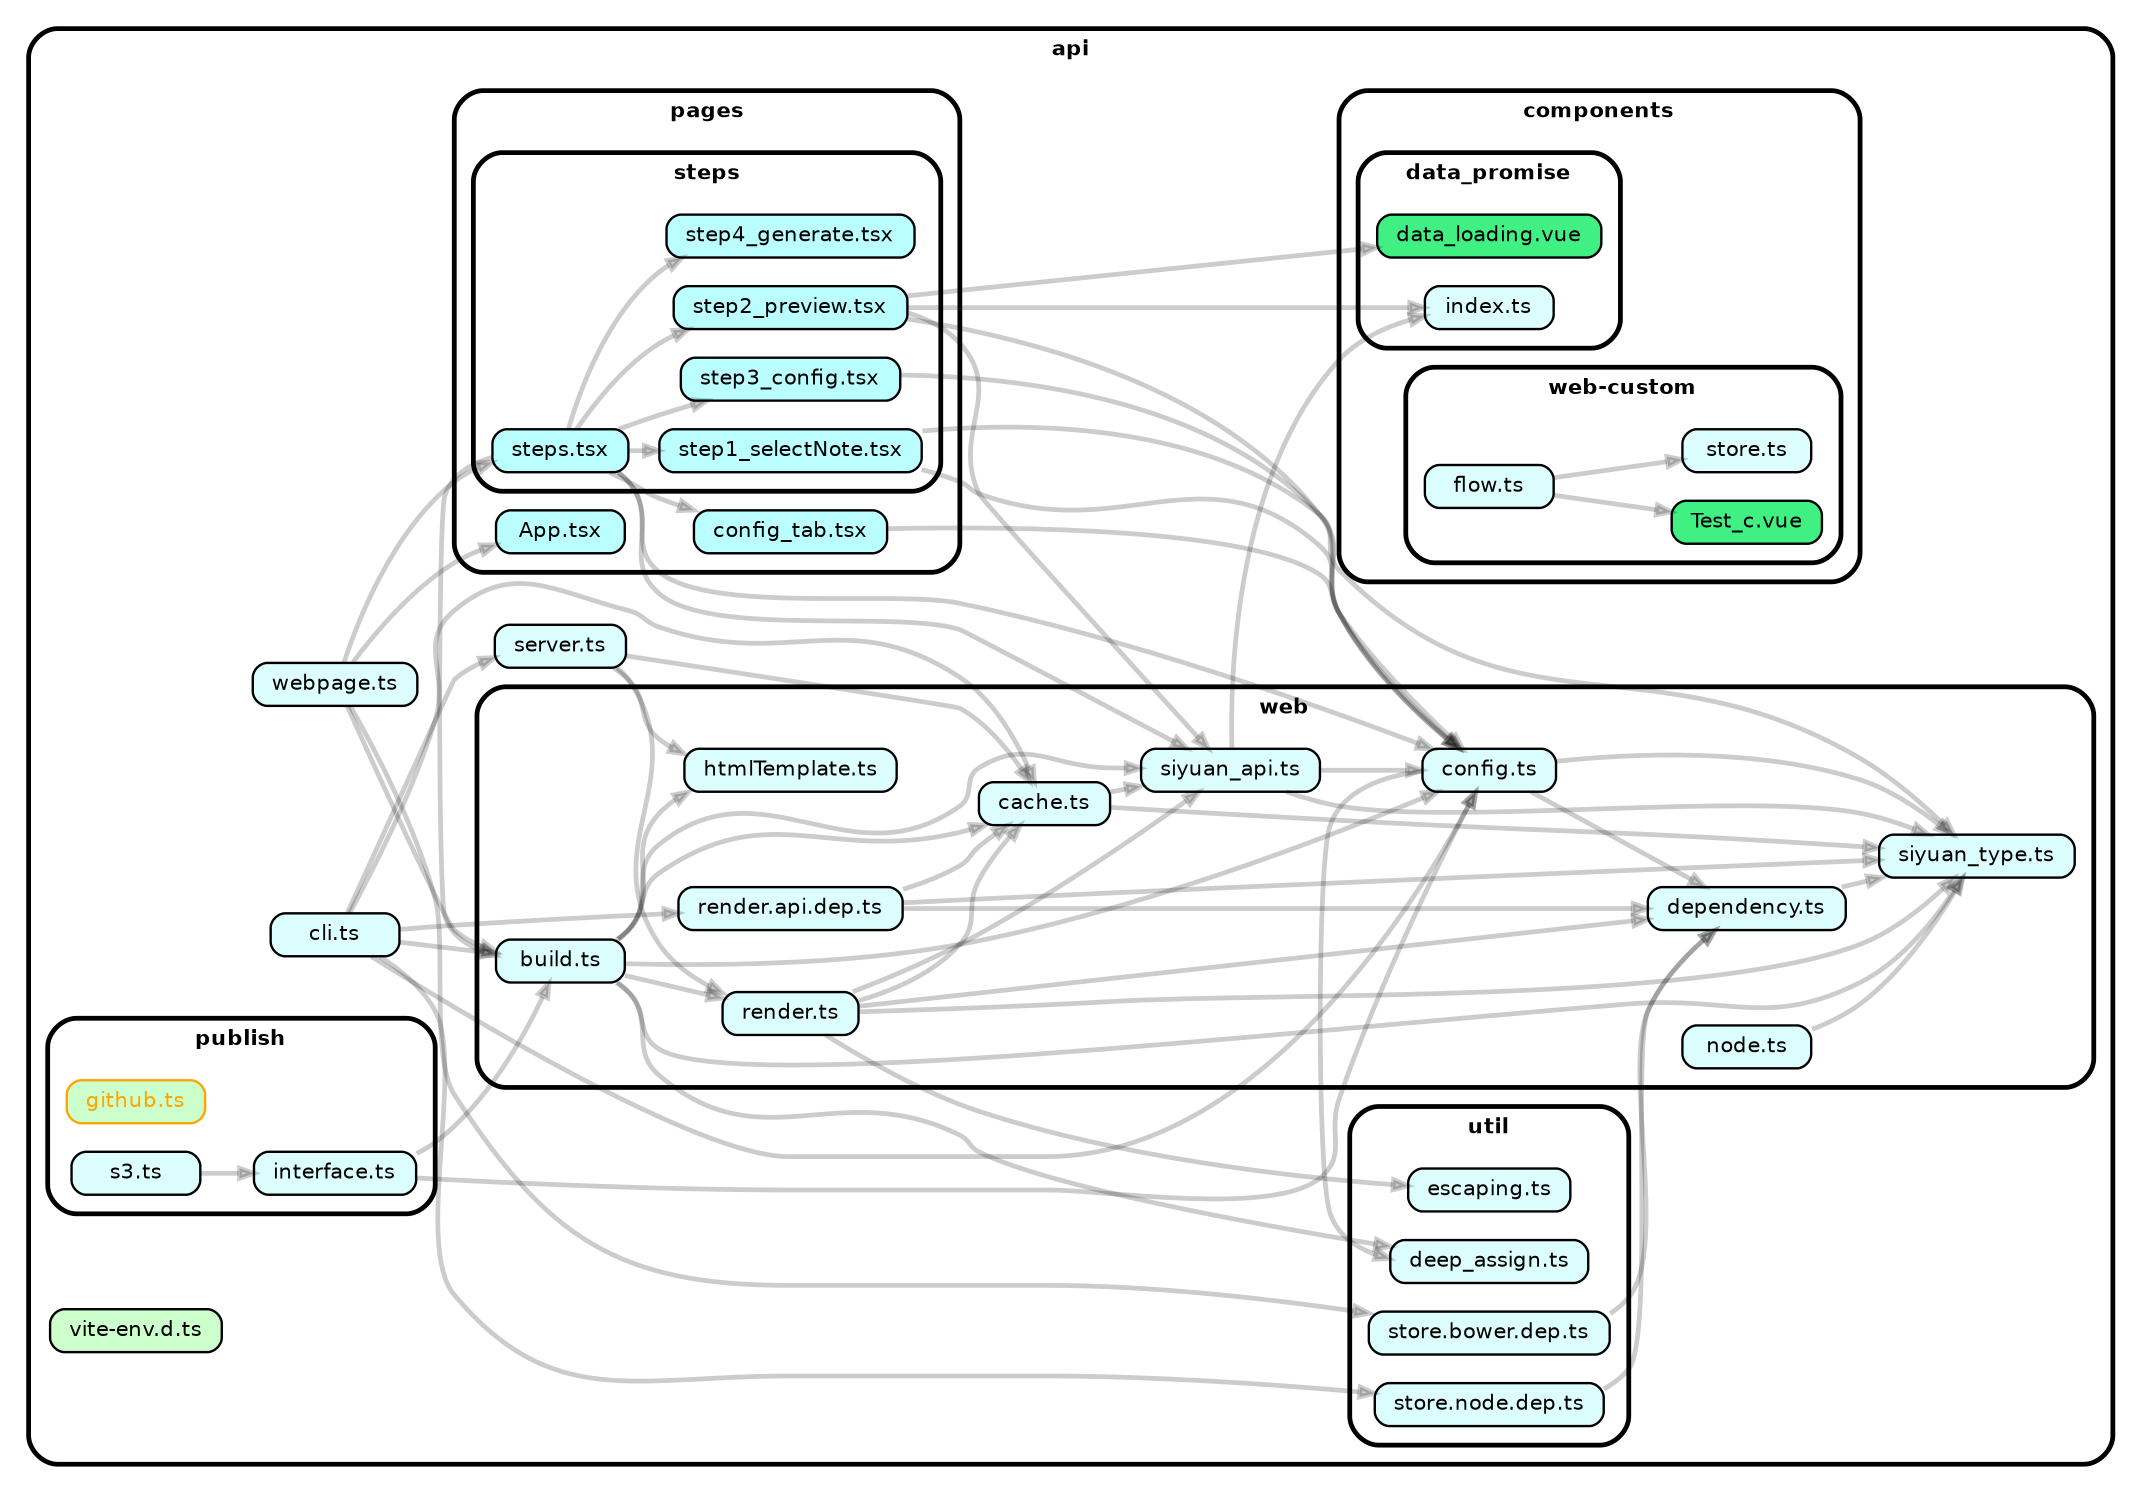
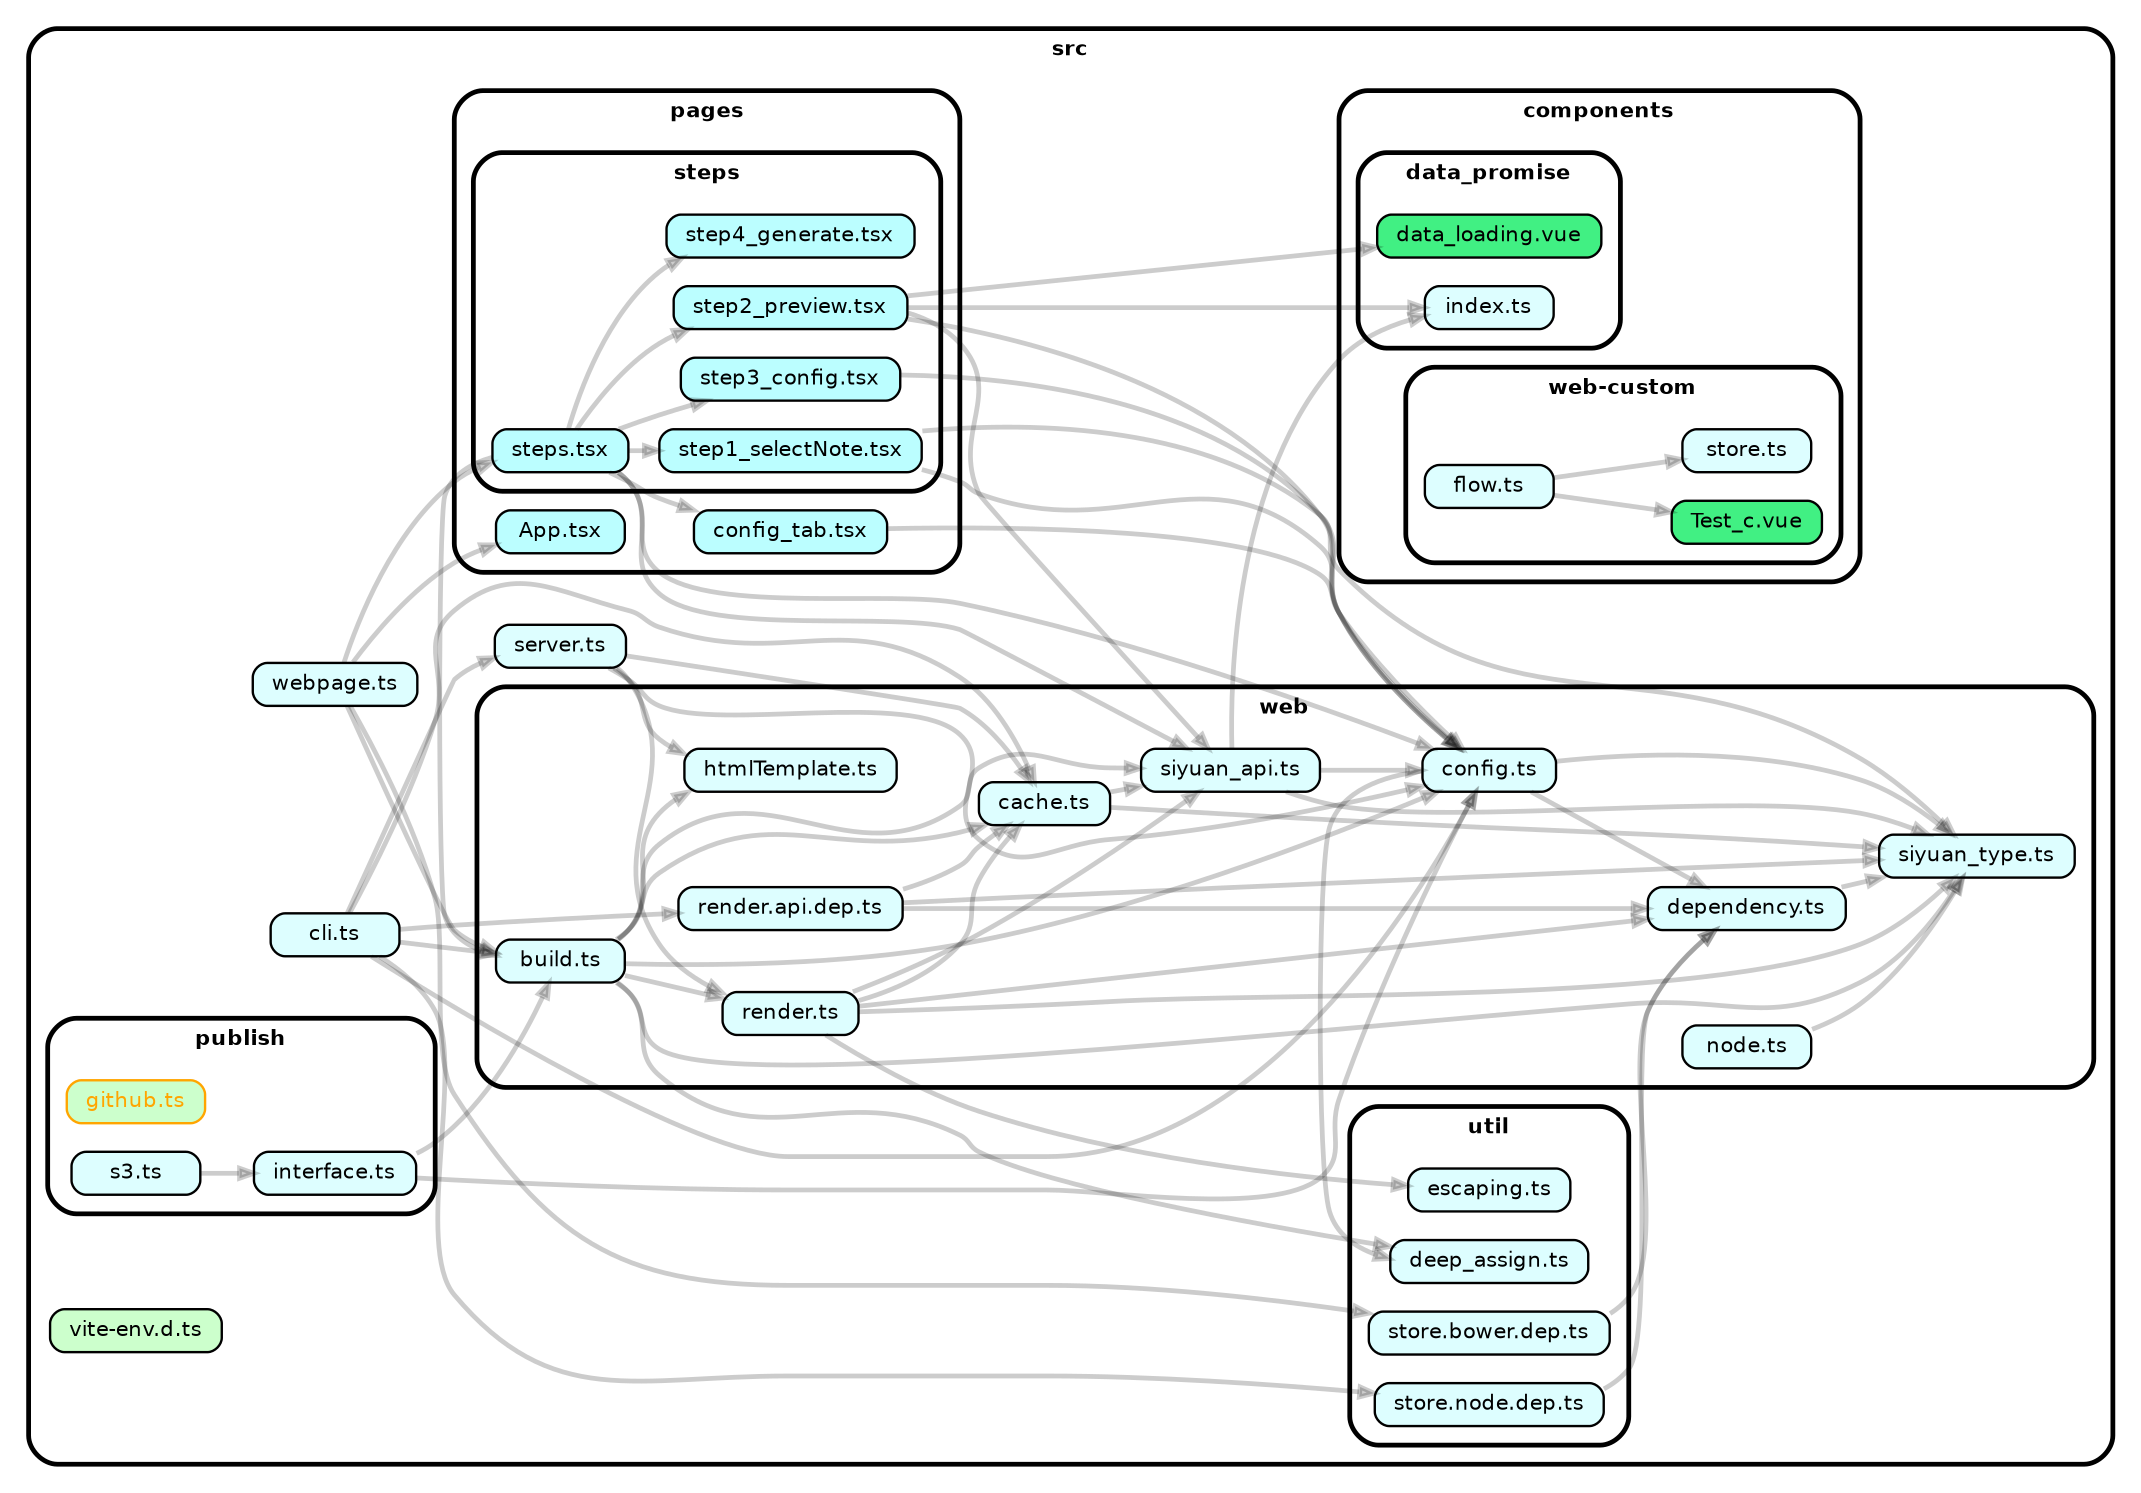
(1071, 50) -> (1071, 50)
none -> (971, 754)
